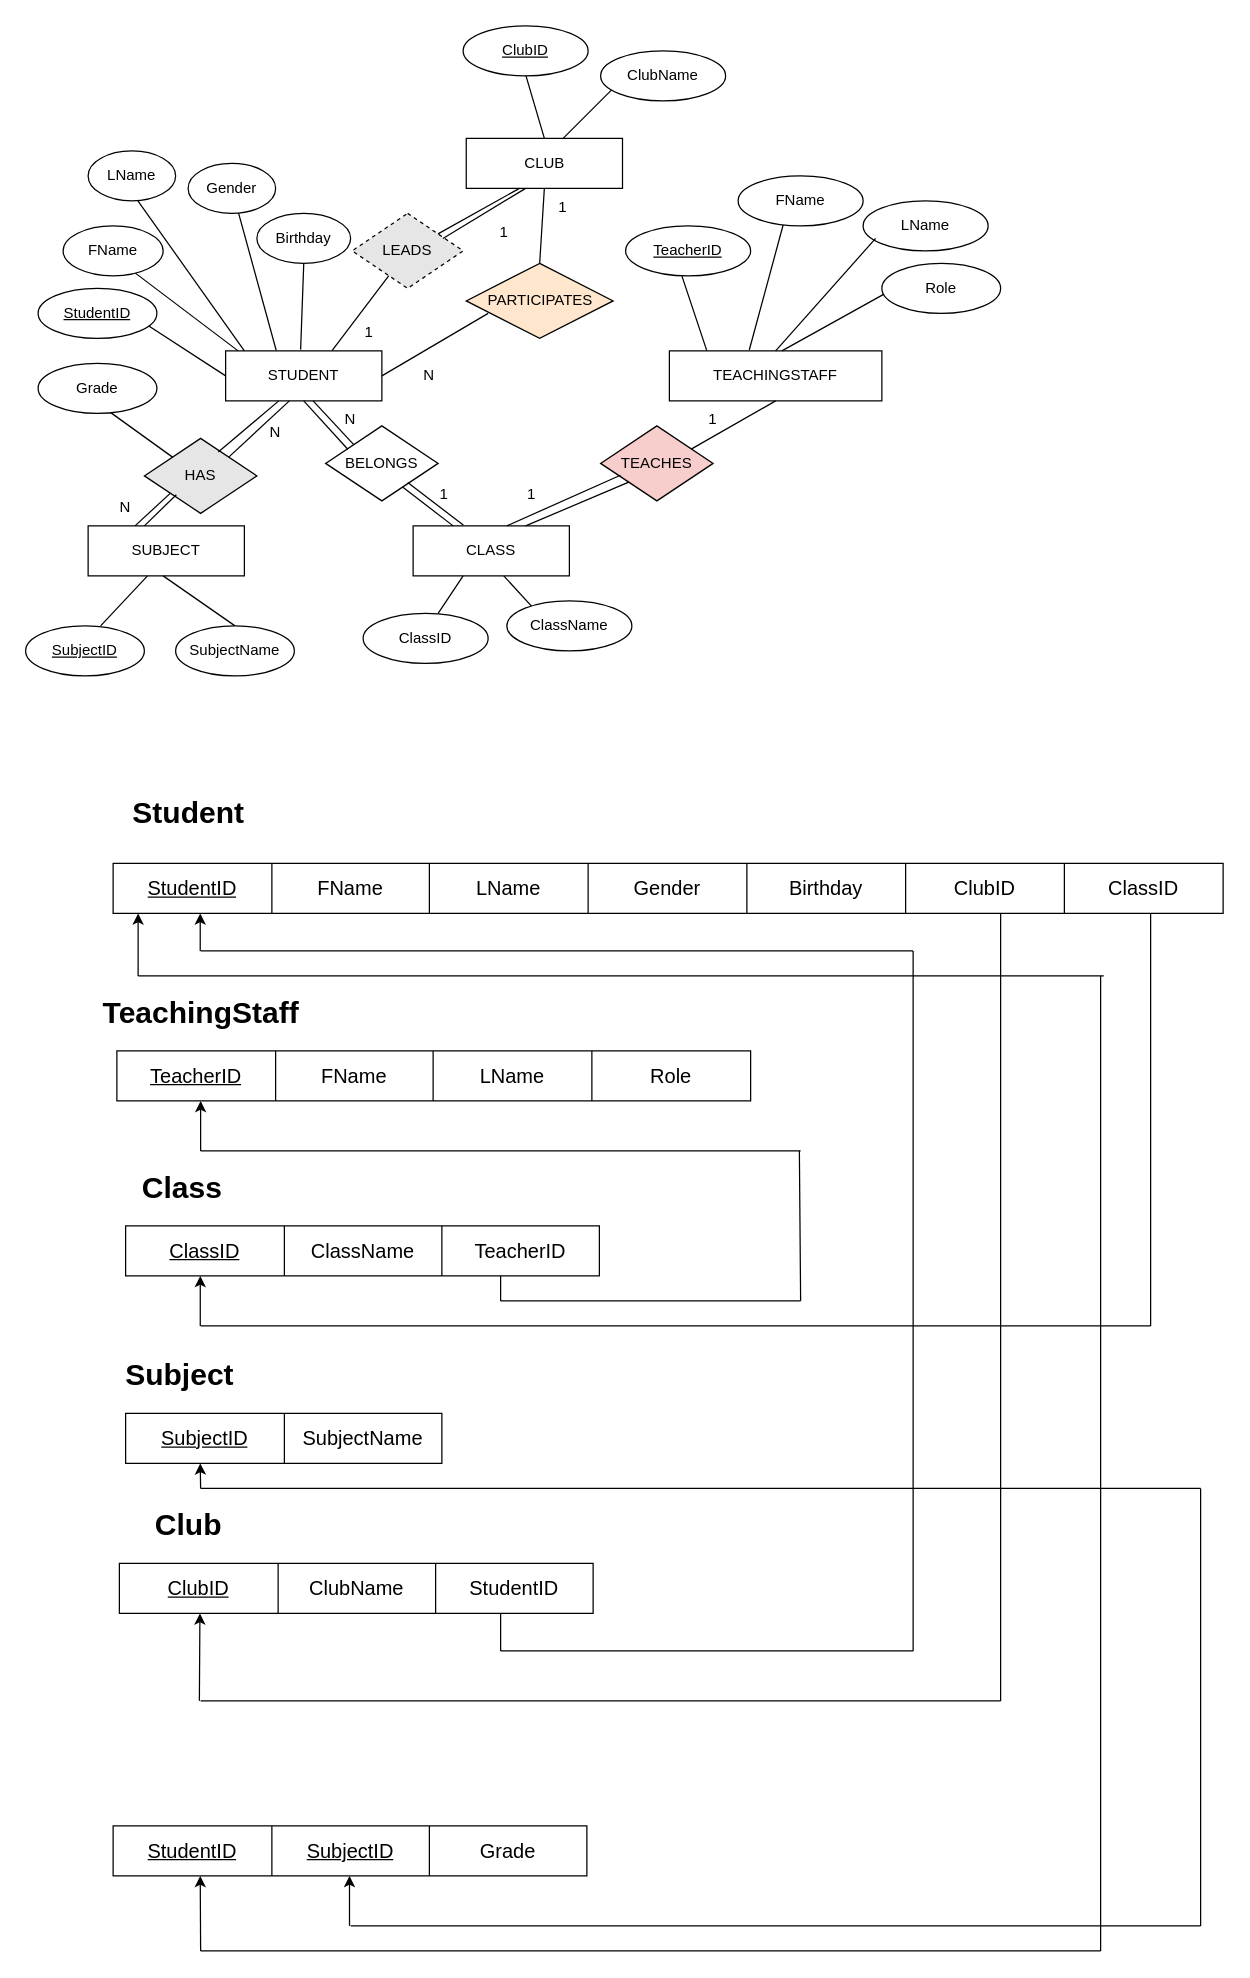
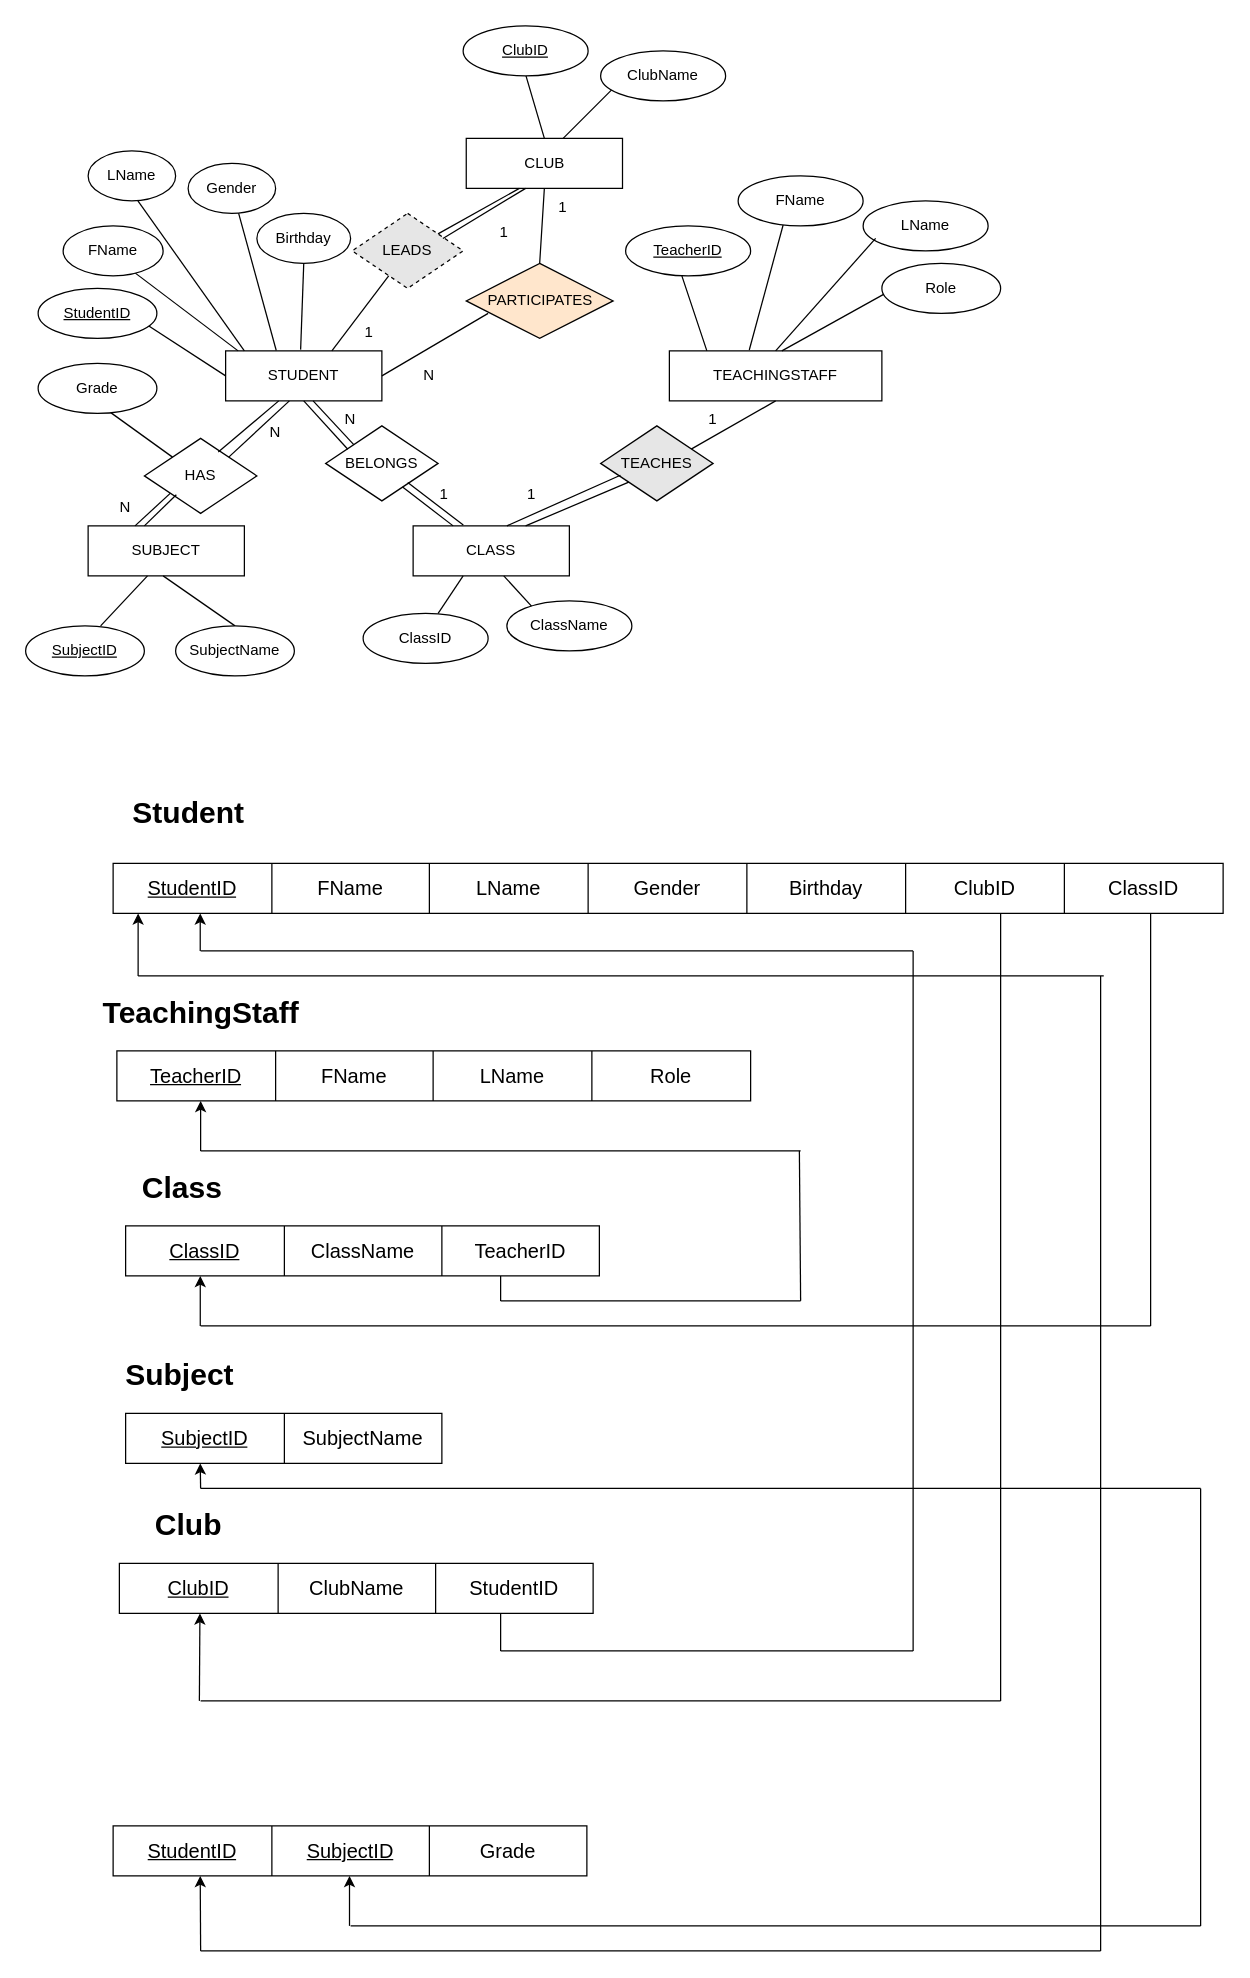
(657, 463) -> (657, 463)
(201, 476) -> (201, 476)
